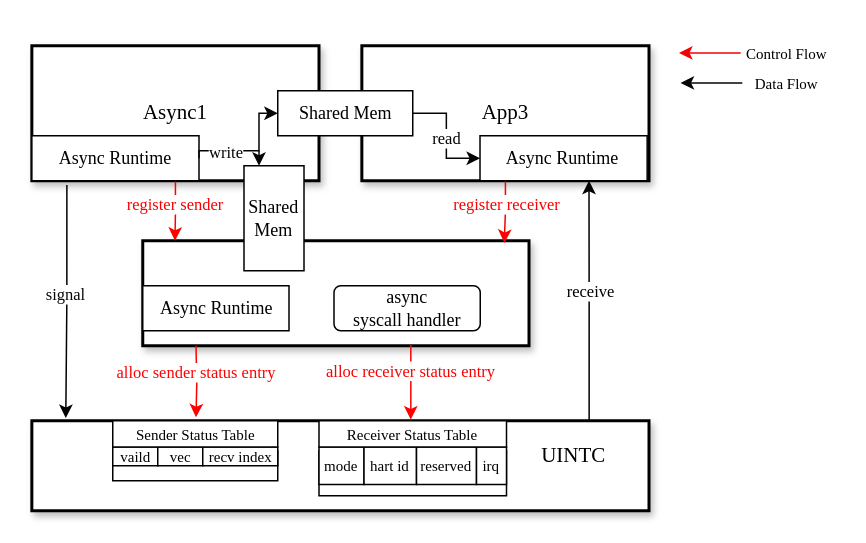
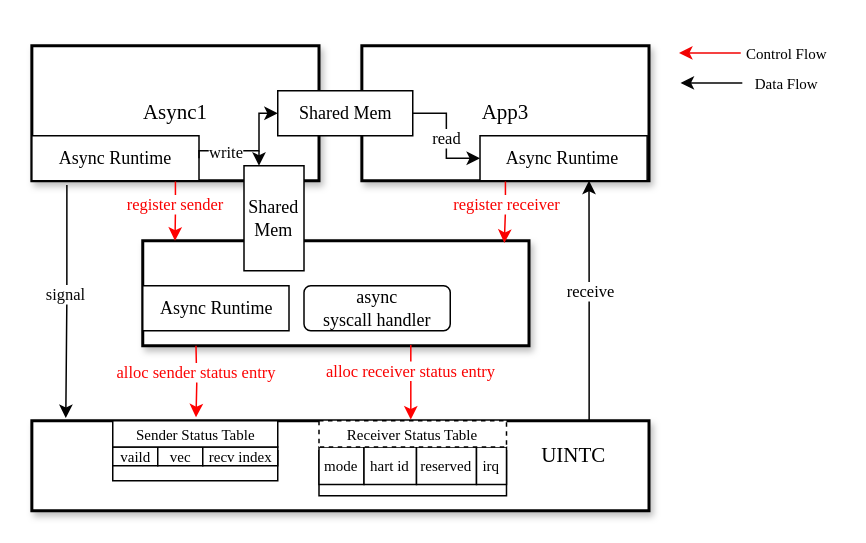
(407, 308) -> (377, 308)
(413, 434) -> (413, 434)
